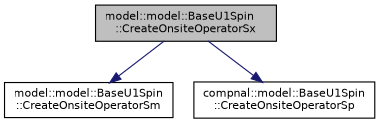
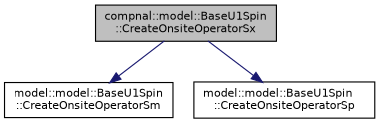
(186, 23) -> (186, 23)
(284, 100) -> (284, 100)
